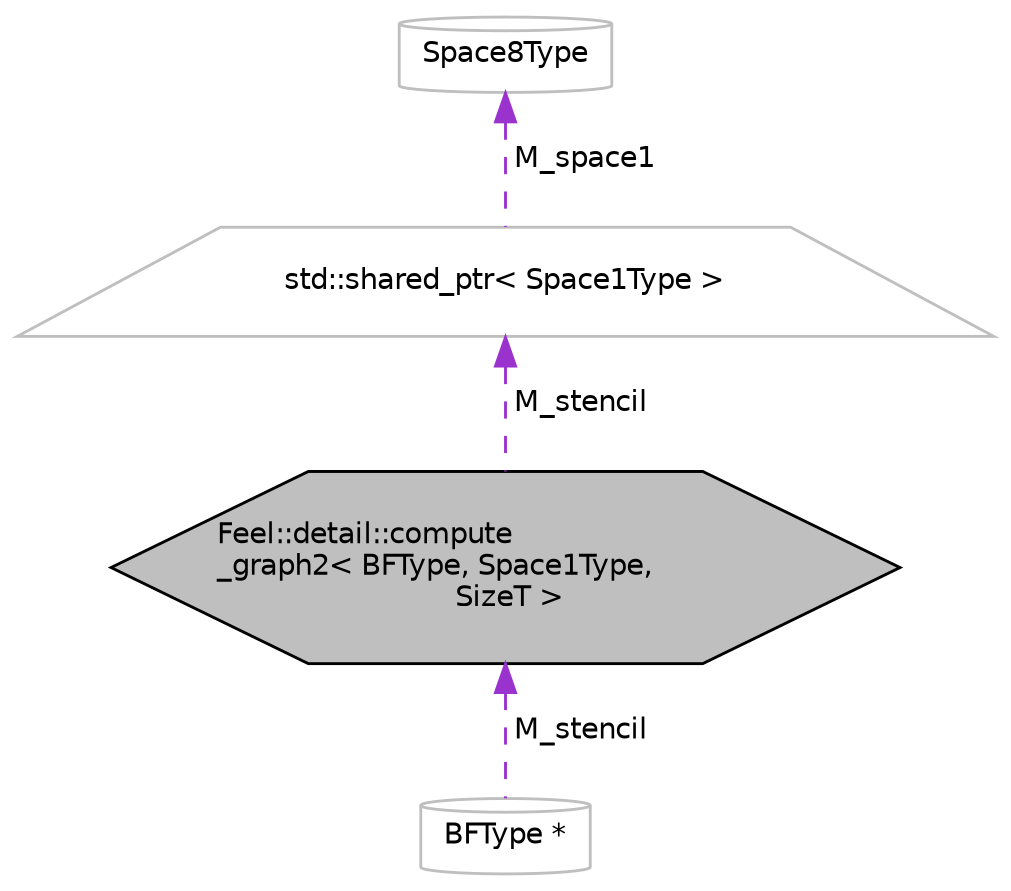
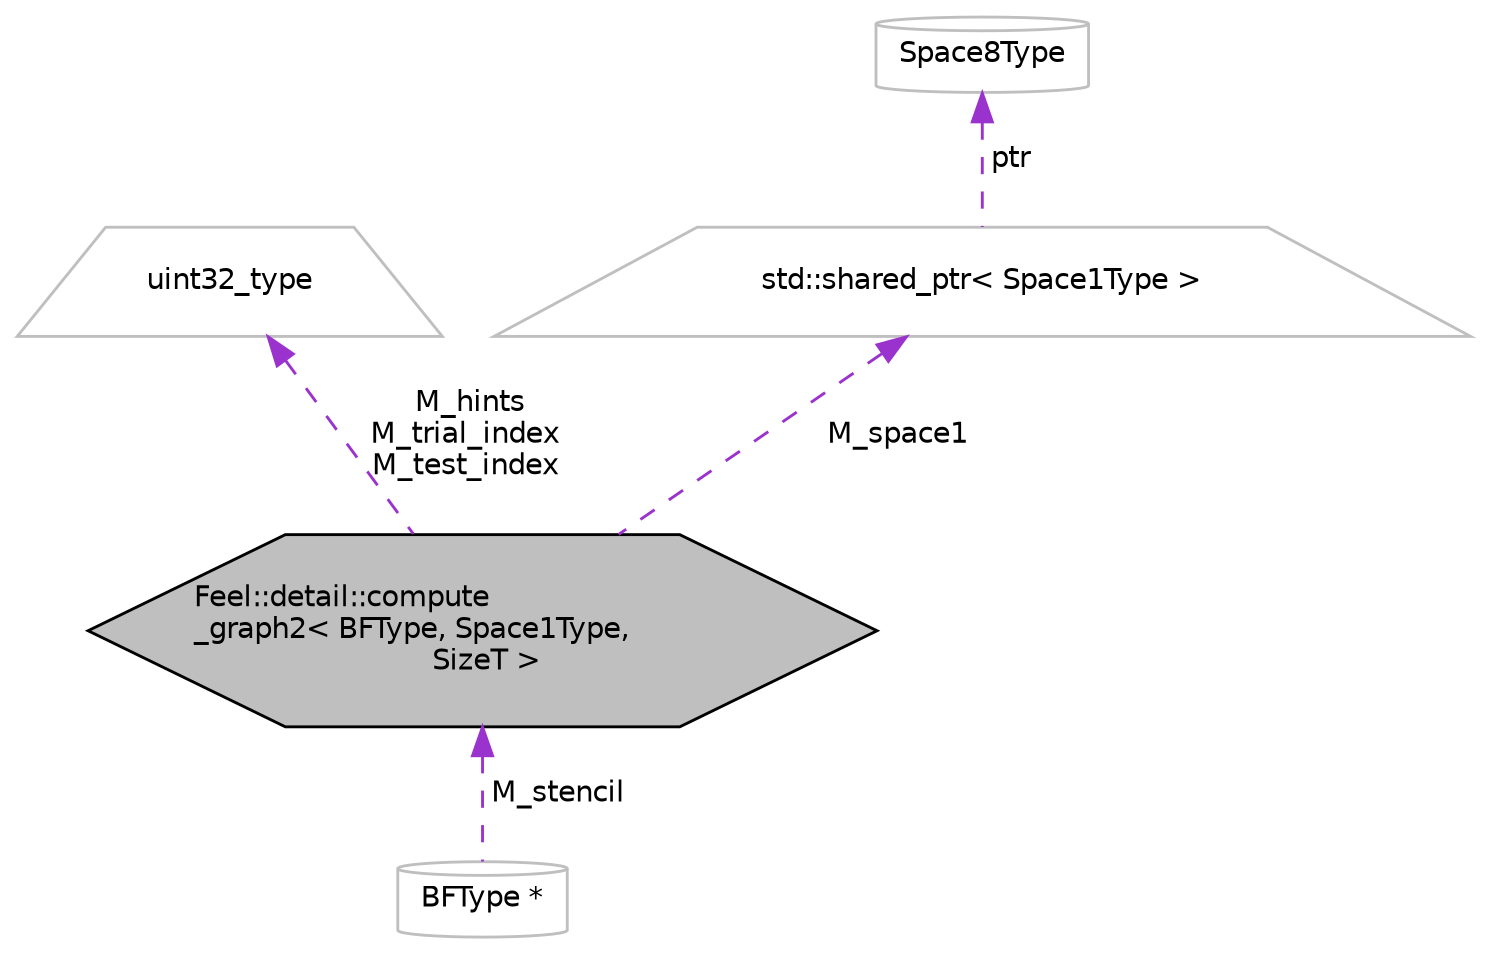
(580, 160) -> (1007, 160)
none -> (230, 282)
(577, 404) -> (893, 435)
